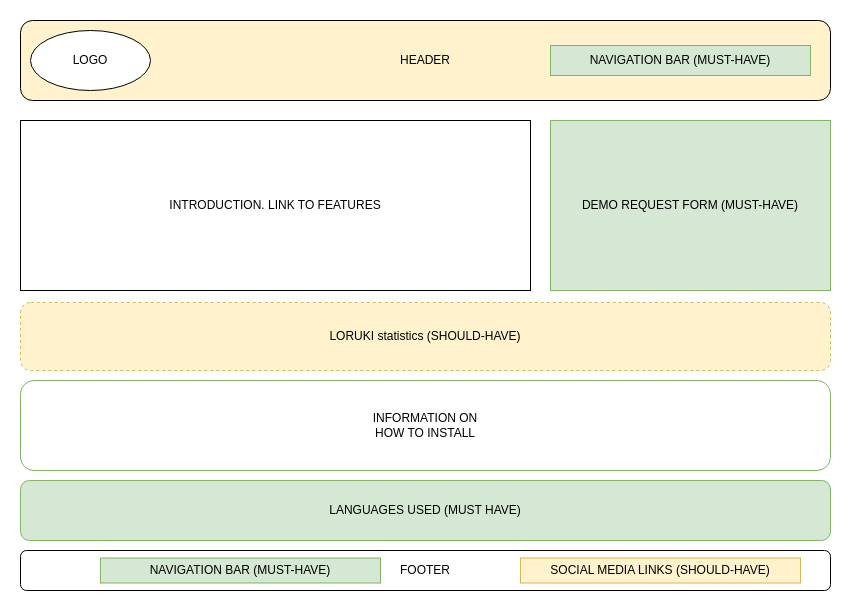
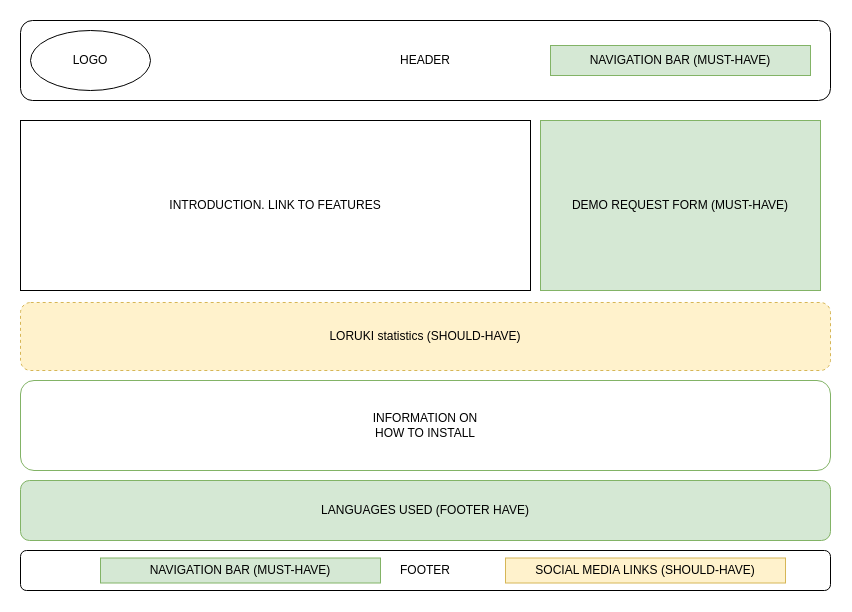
(426, 61) -> (426, 61)
(691, 206) -> (681, 206)
(426, 511) -> (426, 511)
(661, 571) -> (646, 571)
